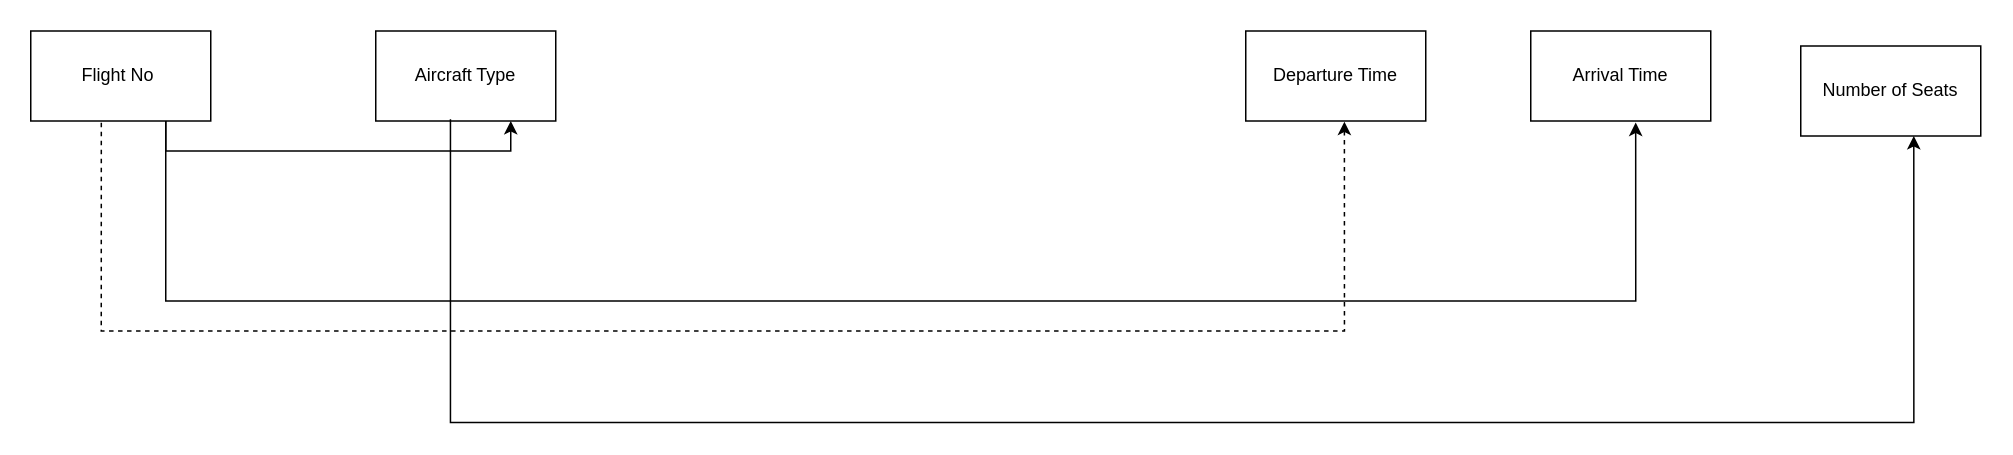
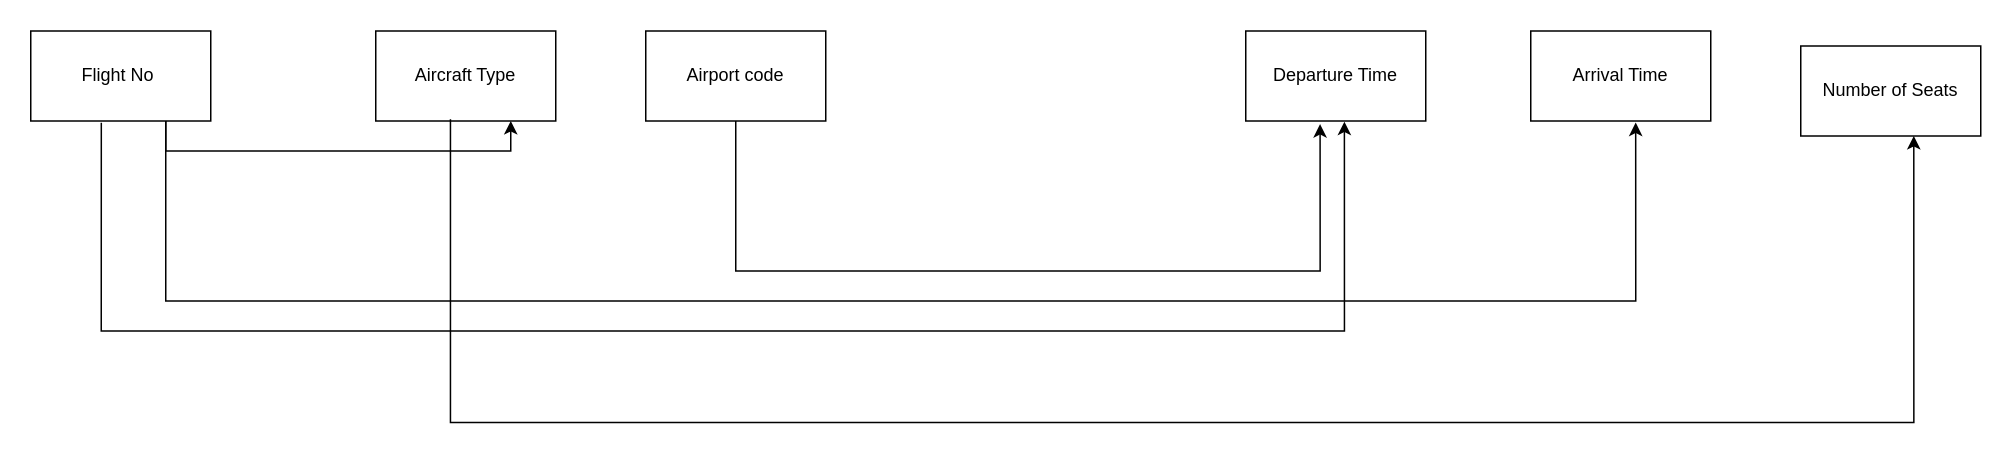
none -> (736, 76)
none -> (1021, 271)
(717, 331) -> (717, 331)
